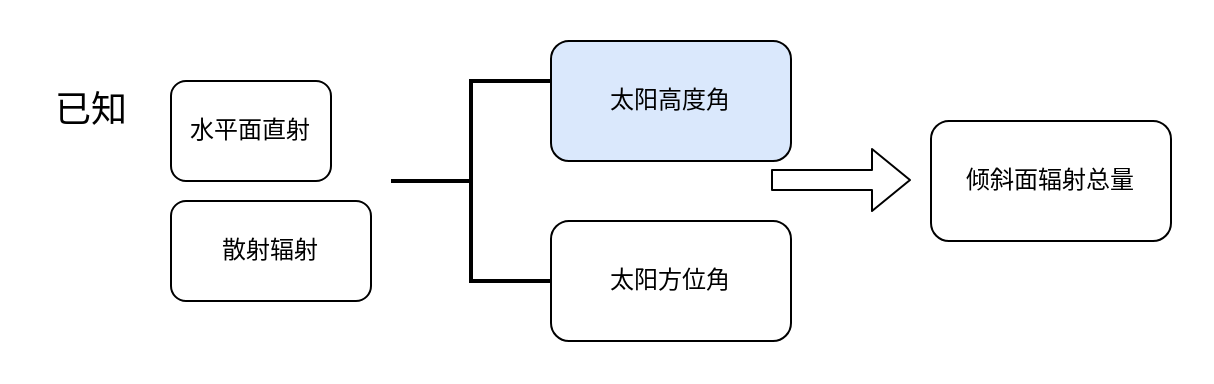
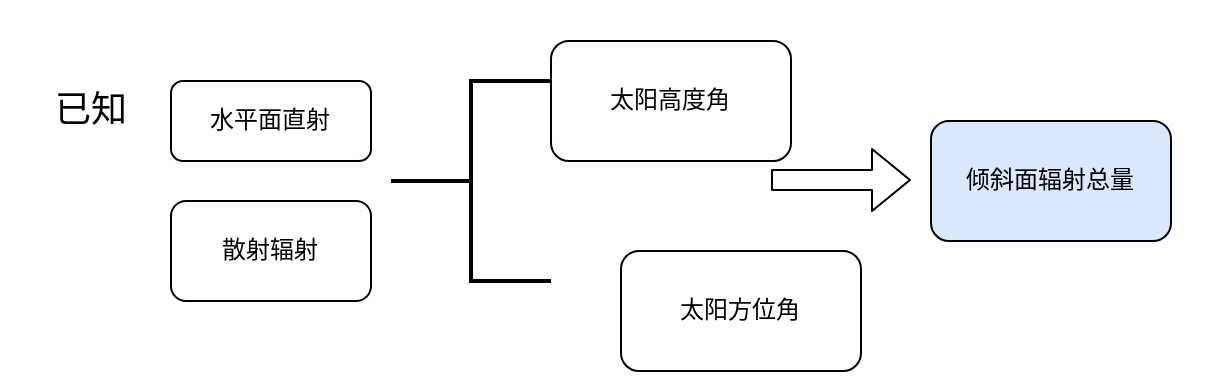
(671, 101) -> (671, 101)
(251, 131) -> (271, 121)
(1051, 181) -> (1051, 181)
(671, 281) -> (741, 311)
